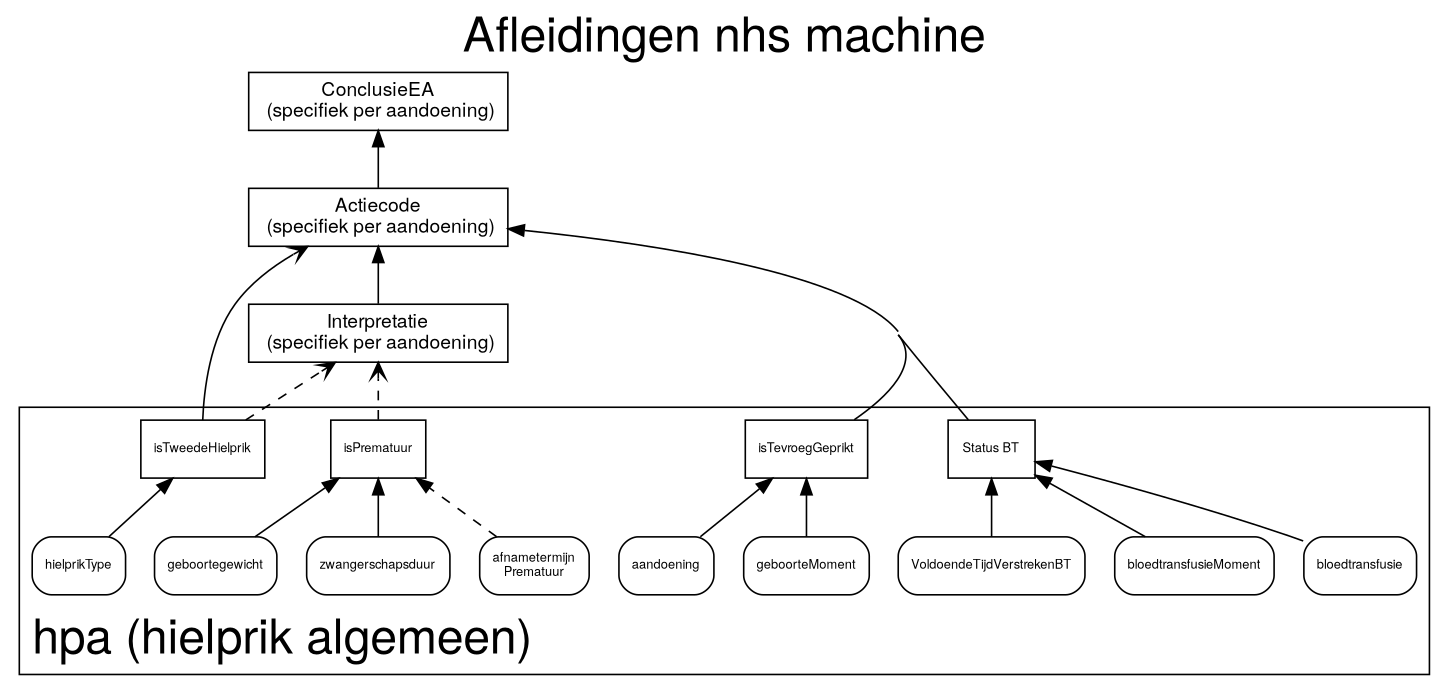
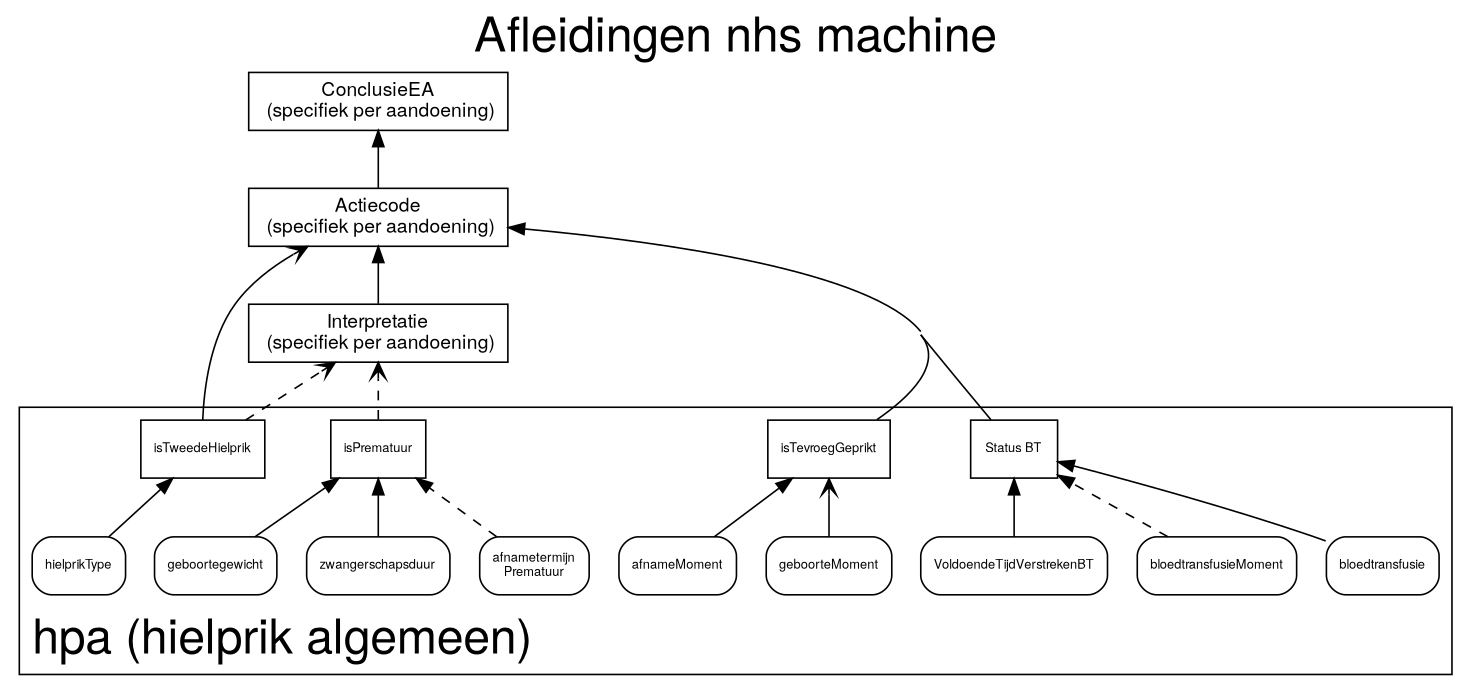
(1098, 510) -> (1120, 510)
(806, 516) -> (829, 516)
(666, 566) -> (678, 566)
